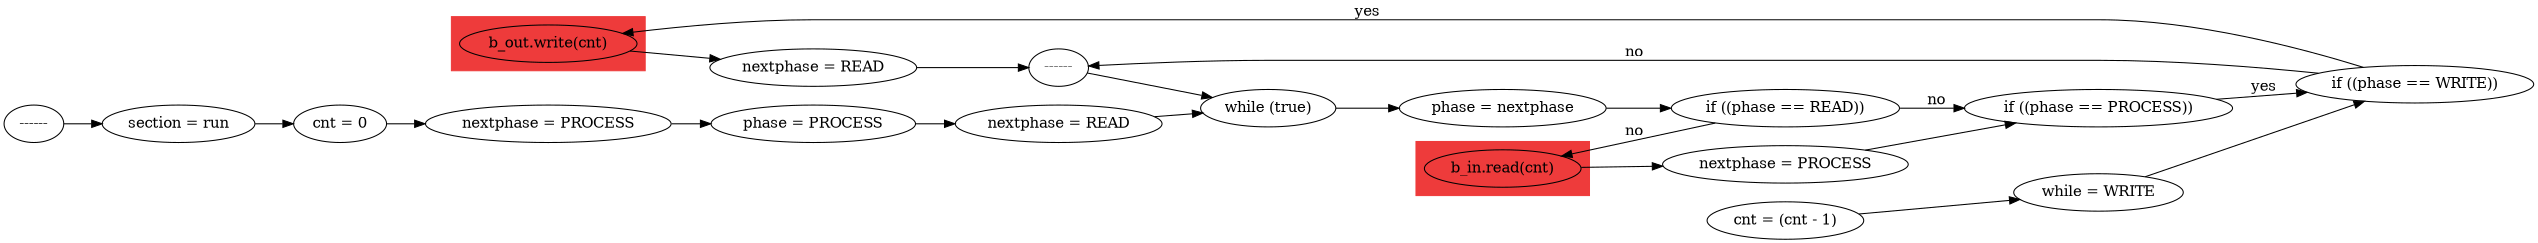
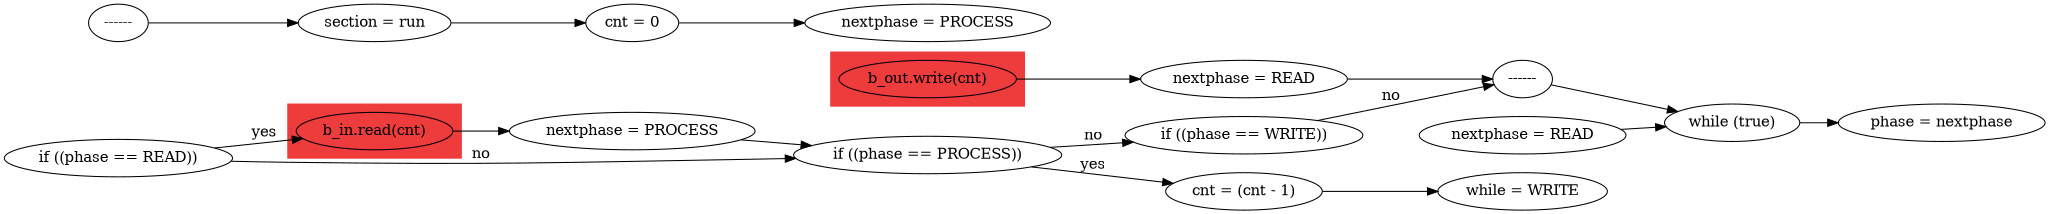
(1500, 20) -> none
(2264, 87) -> (1093, 136)
(1633, 108) -> none
(813, 124) -> none
(1634, 132) -> (264, 133)
(2250, 141) -> none
none -> (1097, 175)
